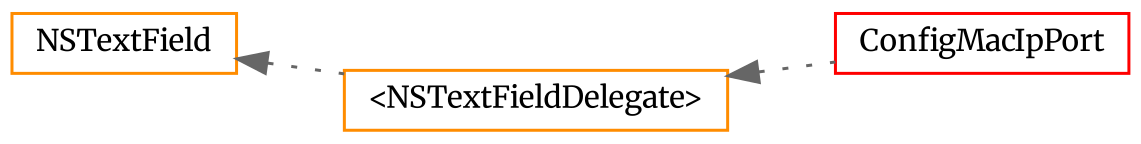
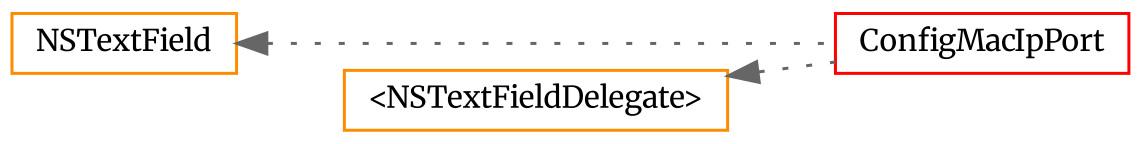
(306, 68) -> (551, 43)
